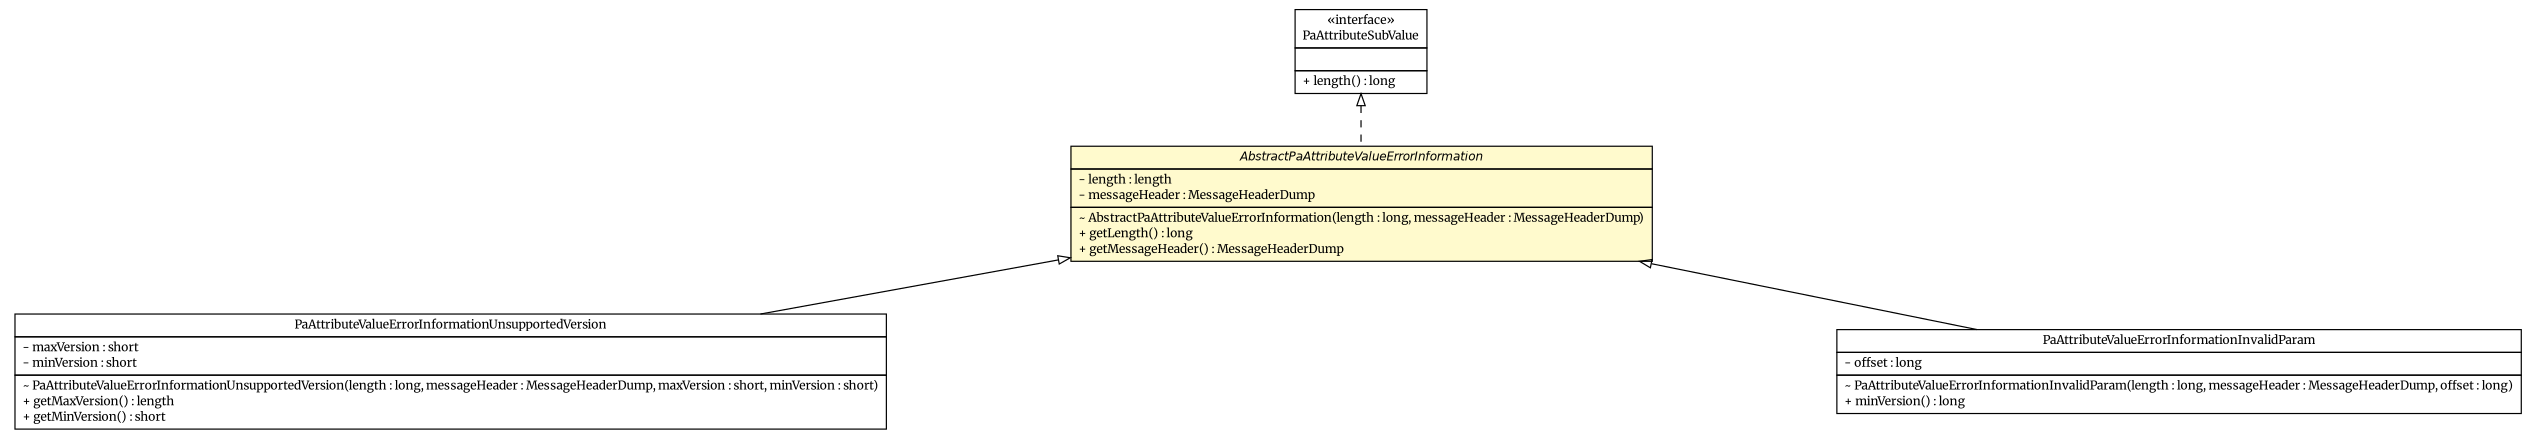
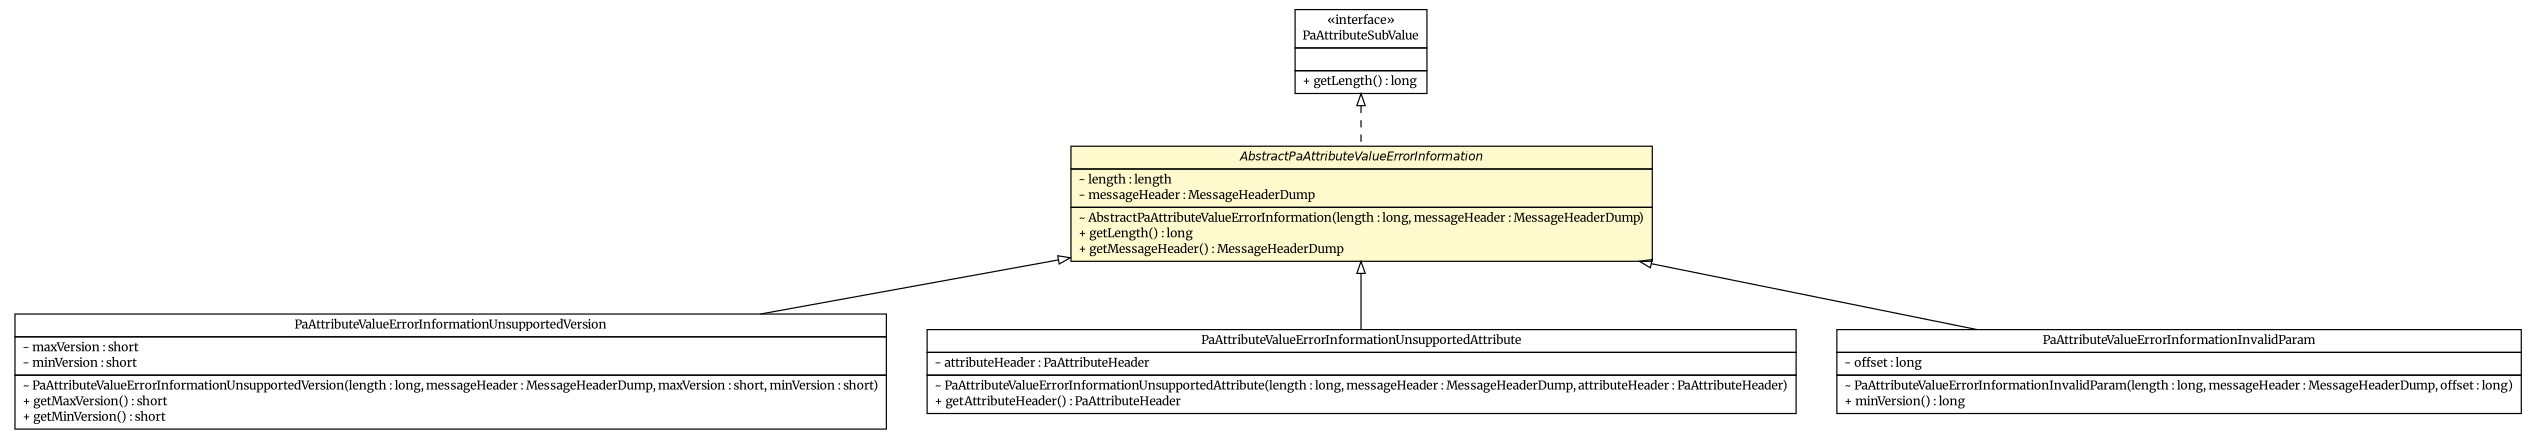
(1349, 82) -> (1360, 82)
none -> (1361, 372)
(99, 402) -> (95, 402)
